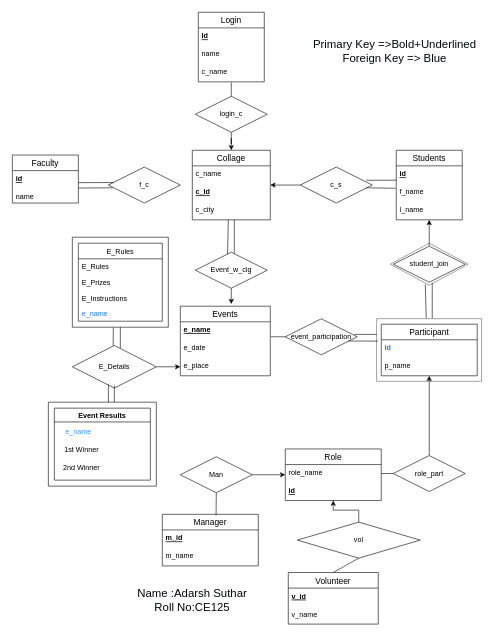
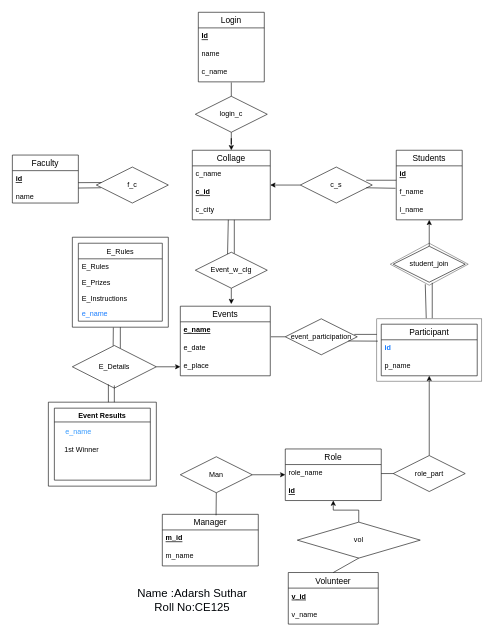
(395, 51) -> none
(144, 185) -> (132, 185)
(81, 468) -> none
